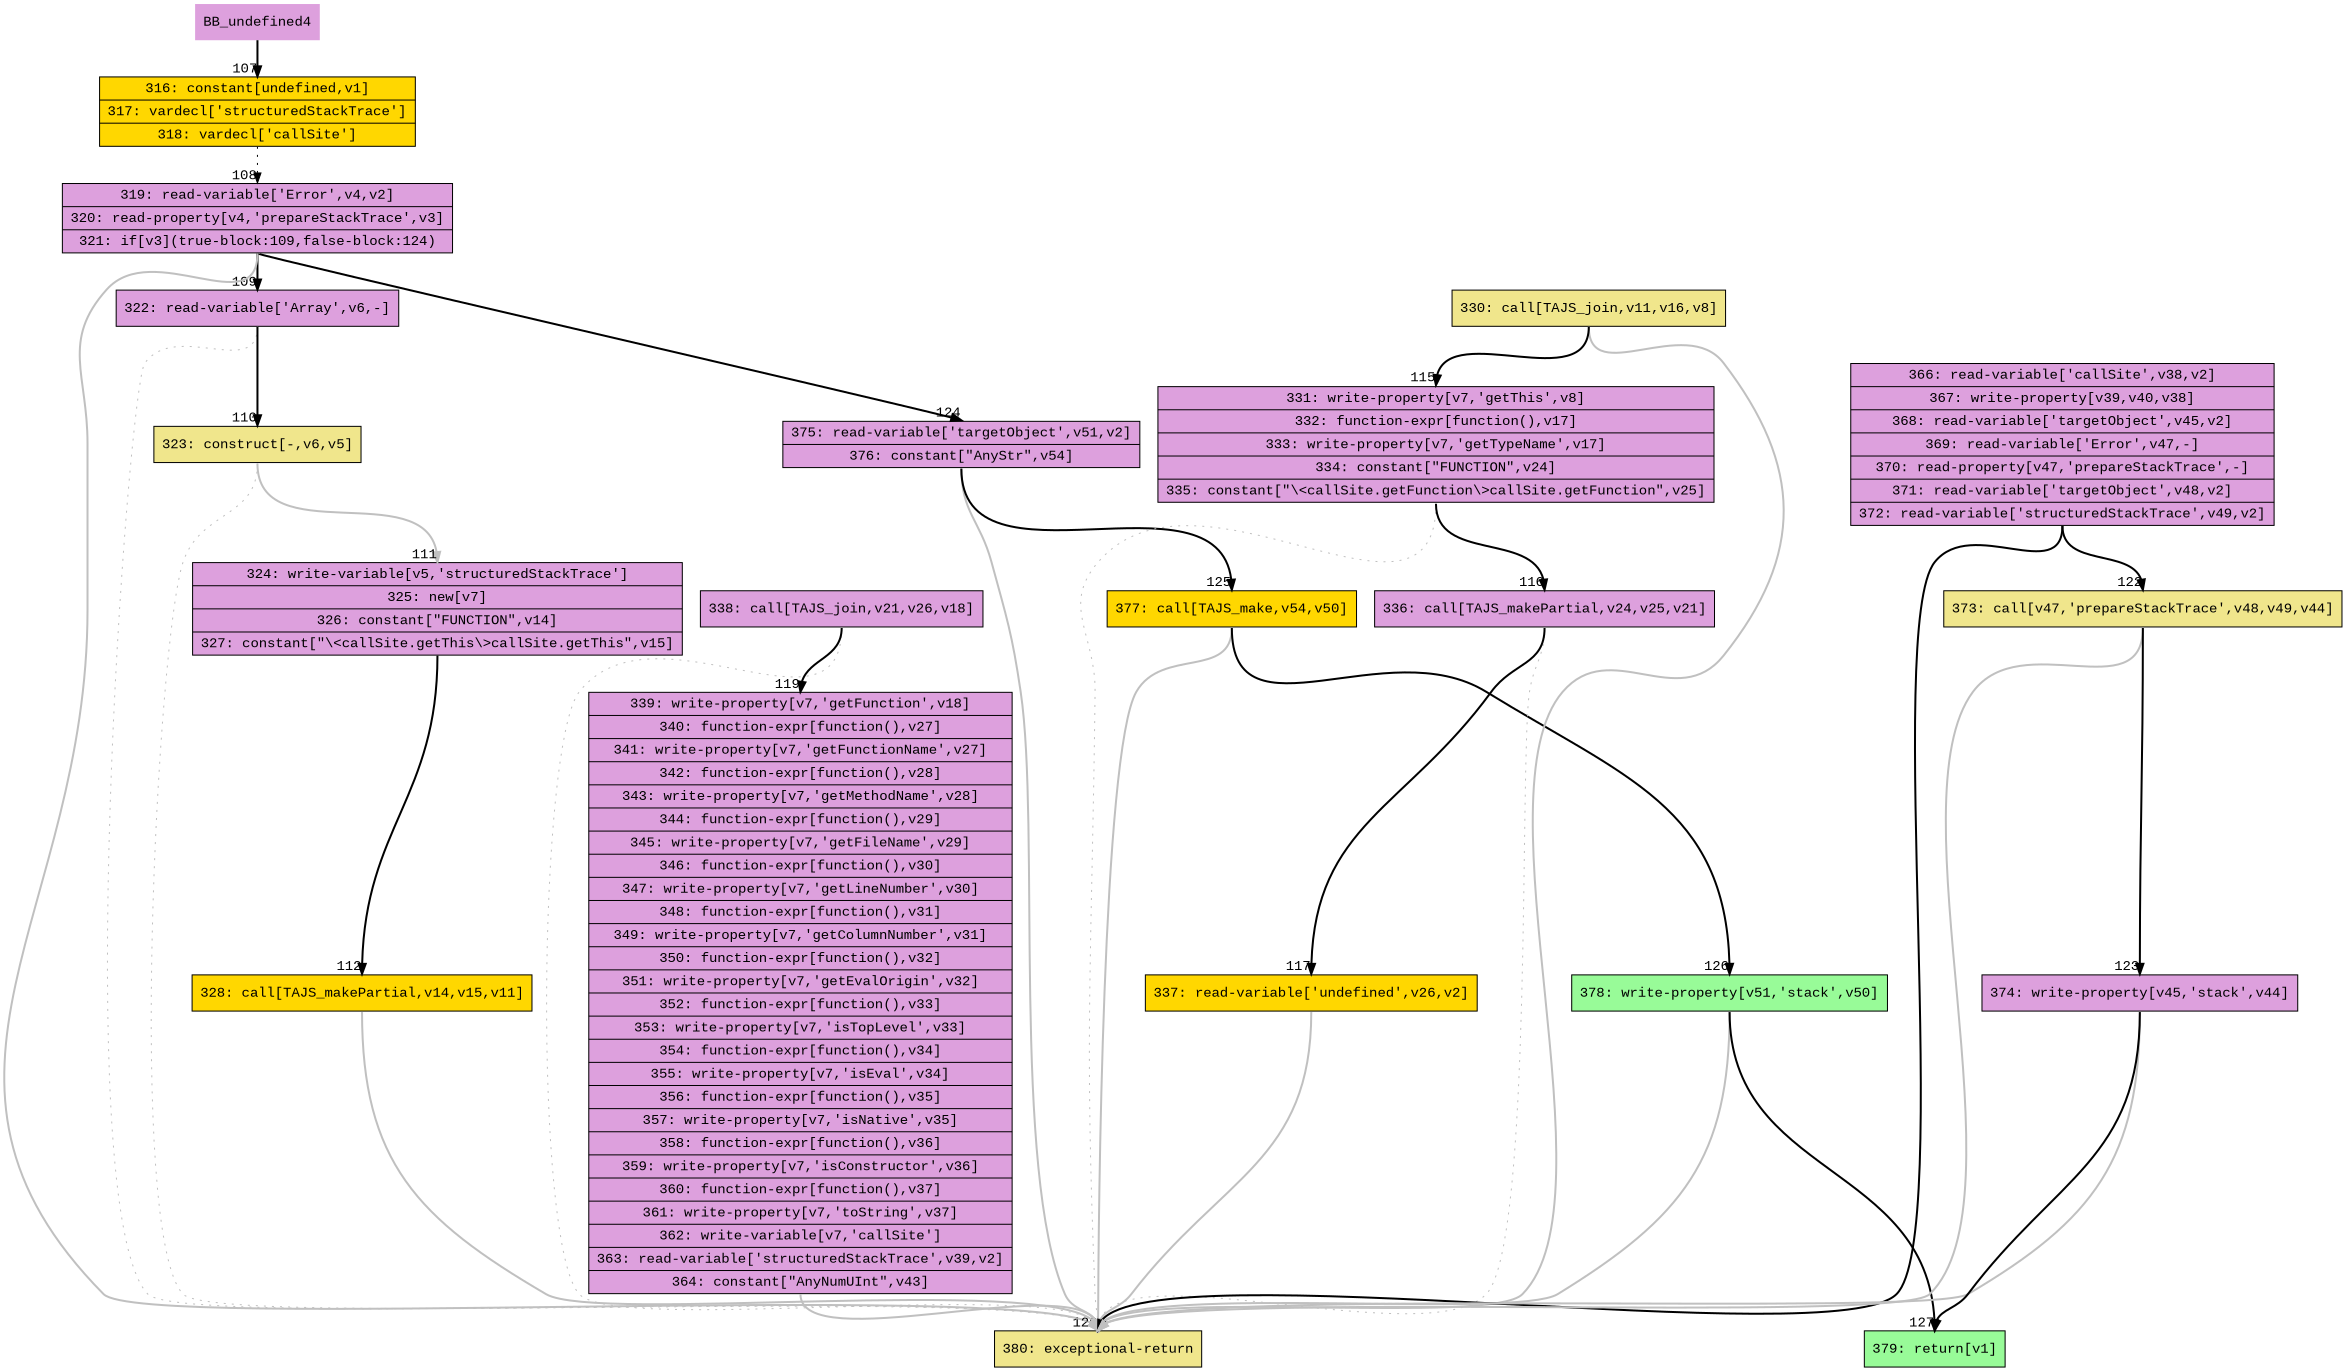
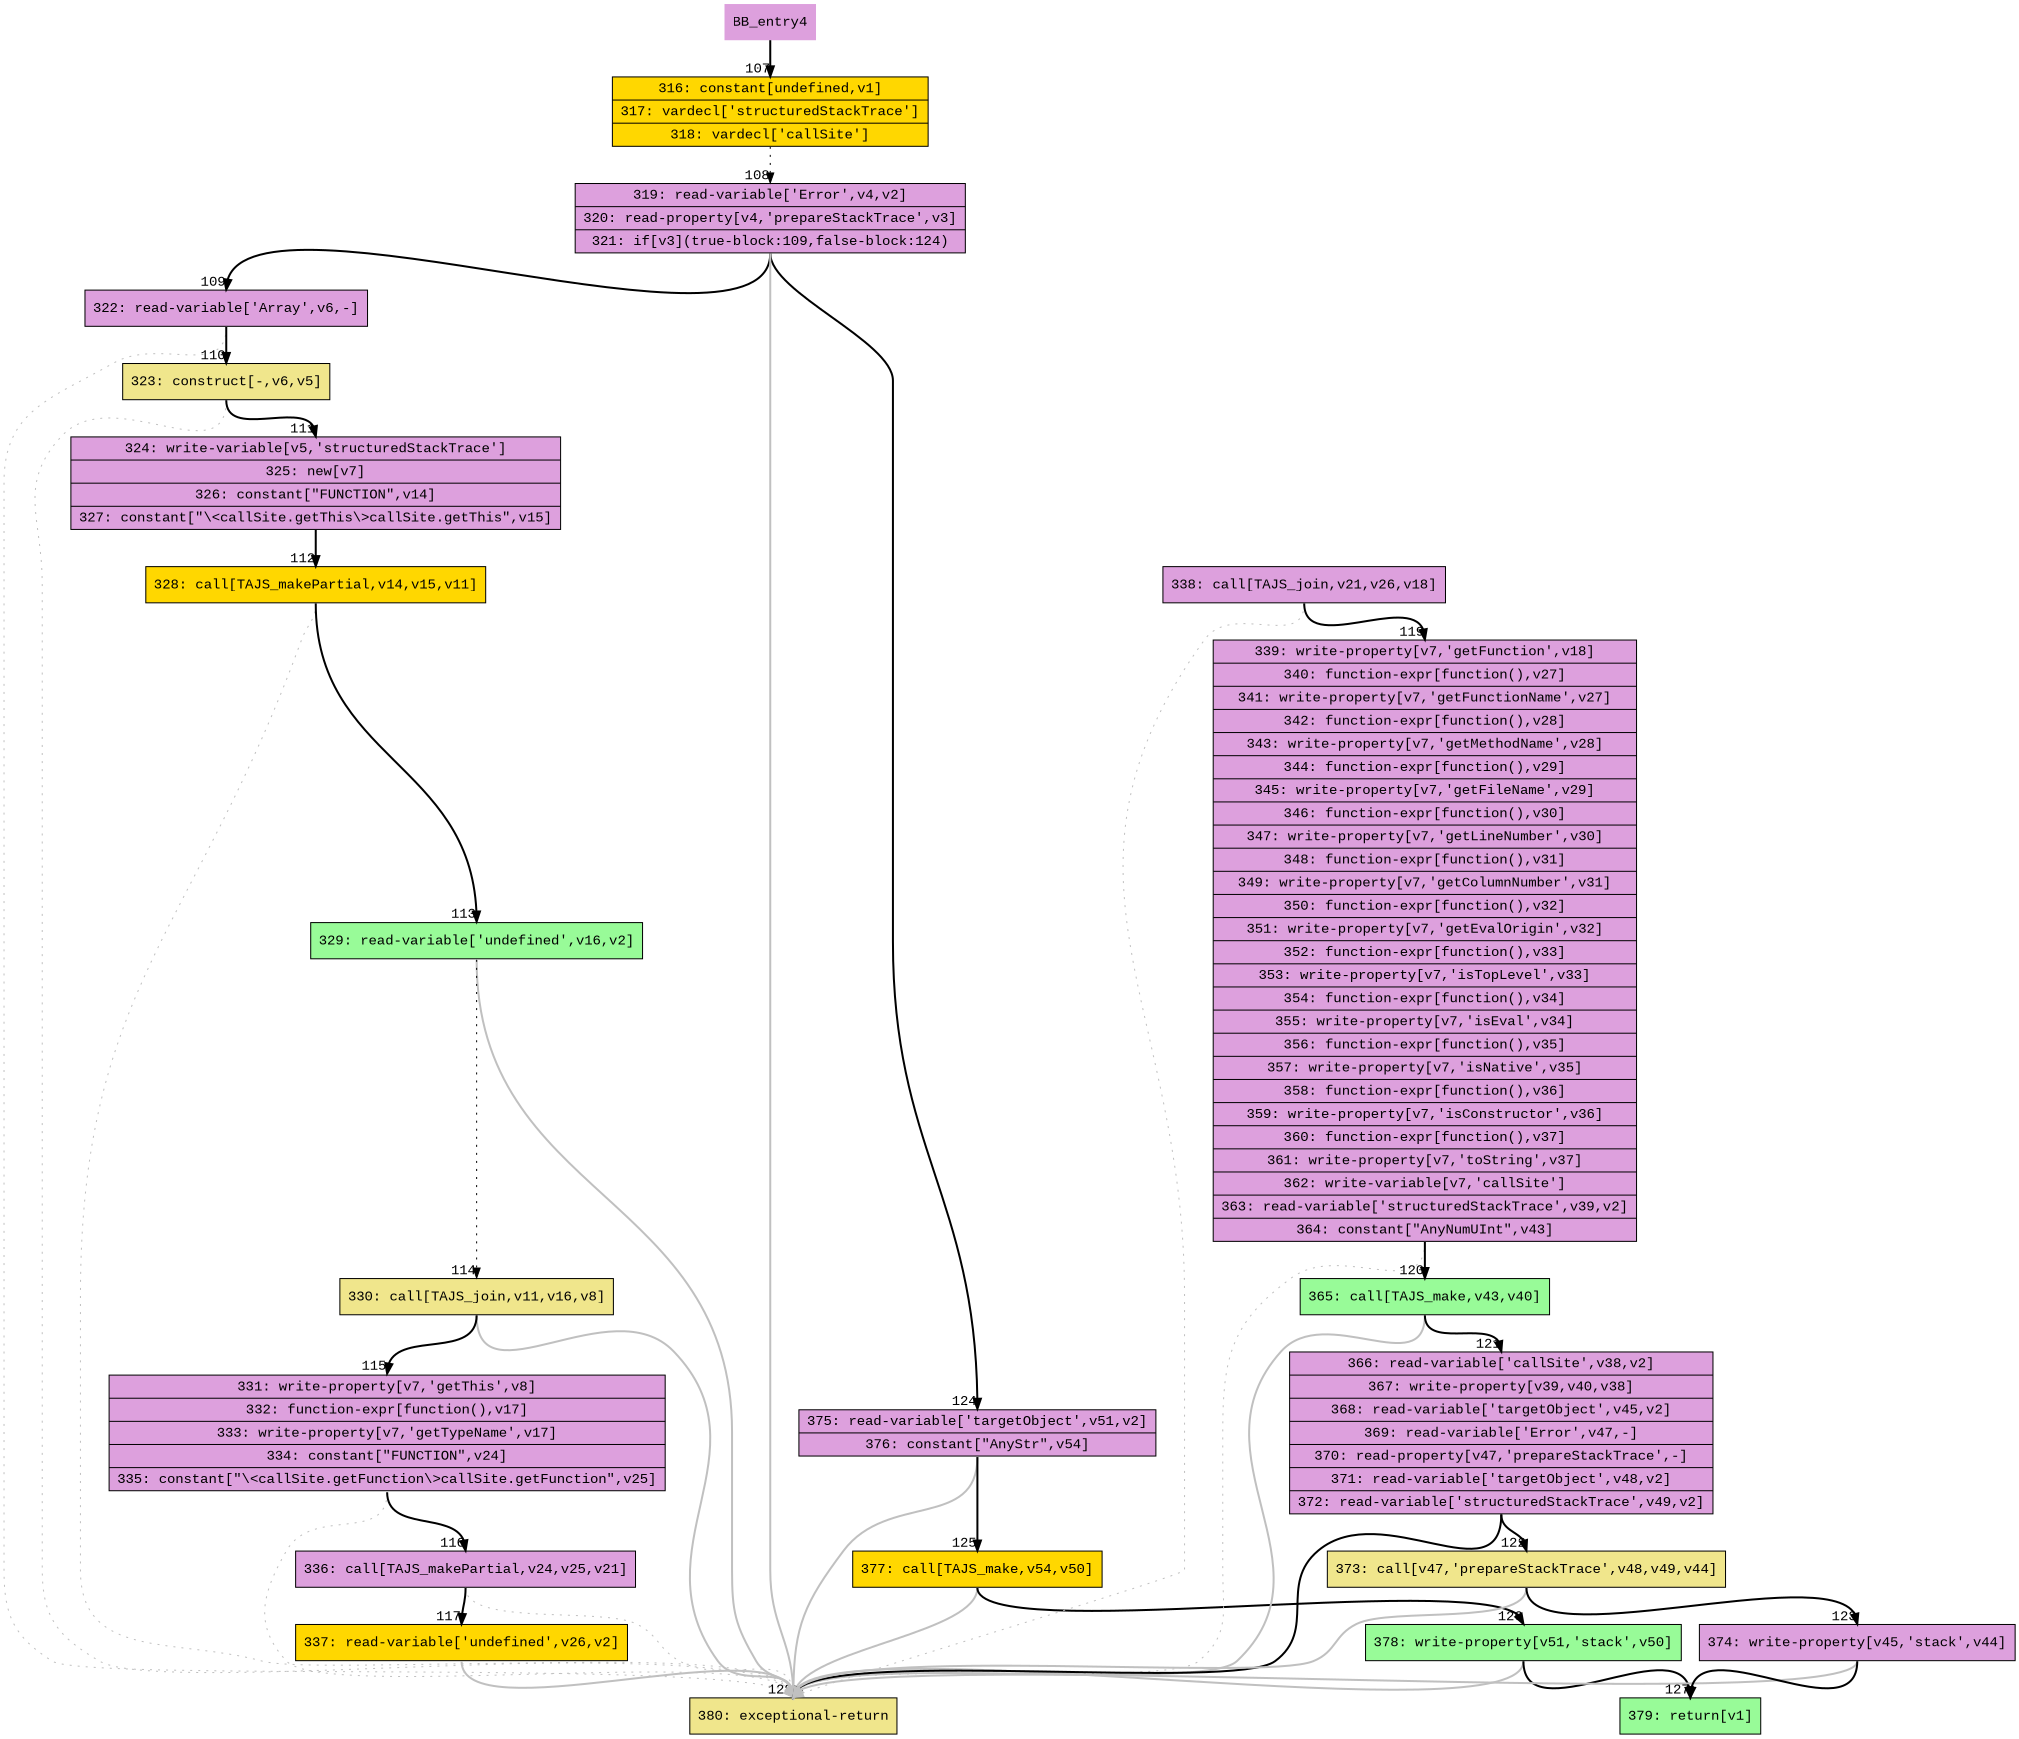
(257, 22) -> (770, 22)
(342, 513) -> (266, 419)
none -> (477, 941)
none -> (1425, 1297)
(573, 1300) -> (80, 1441)
(929, 1314) -> (1223, 1586)
